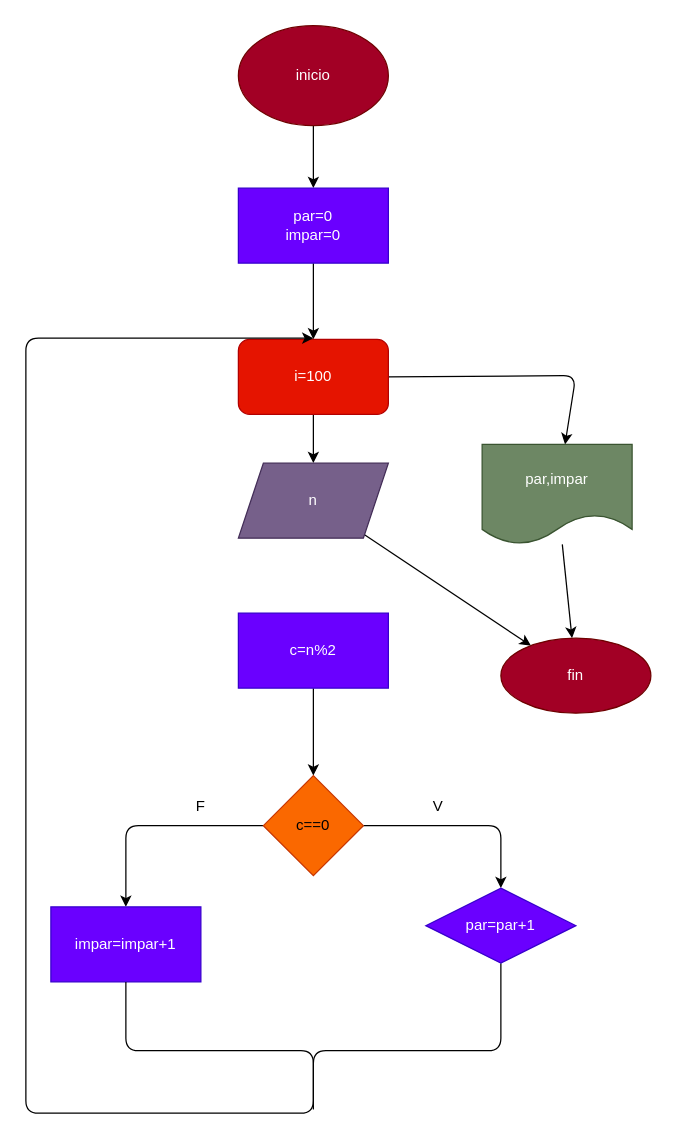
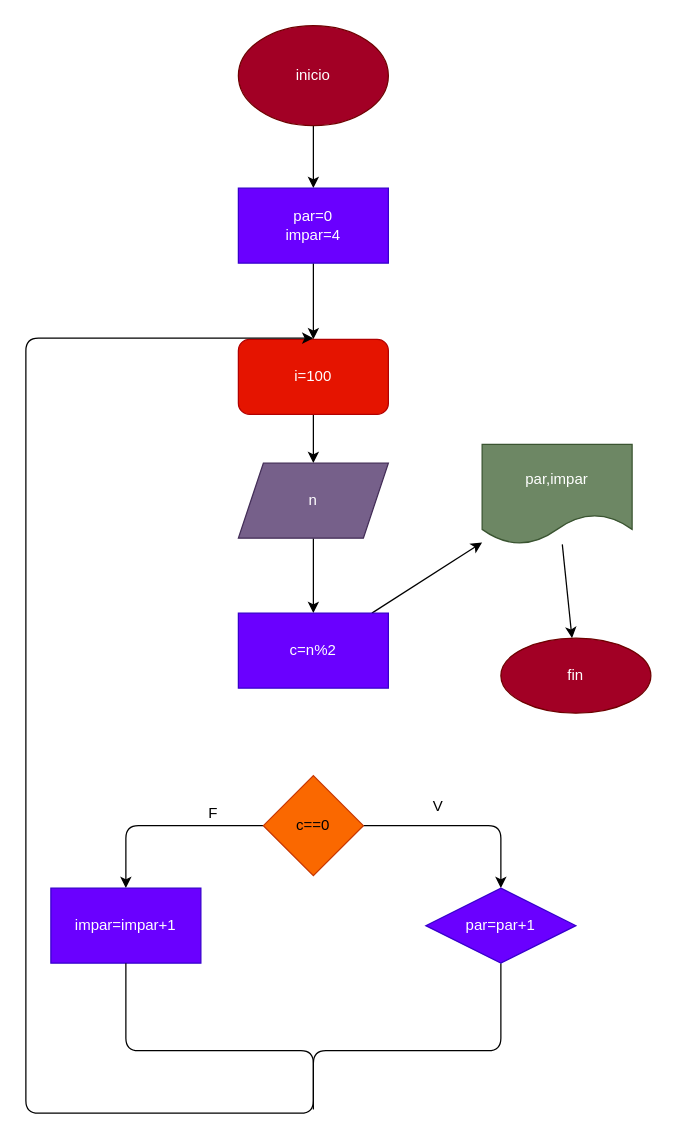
(313, 226) -> (313, 226)
(507, 376) -> none
(444, 588) -> (313, 571)
(313, 727) -> (423, 580)
(201, 807) -> (213, 813)
(126, 944) -> (126, 926)
